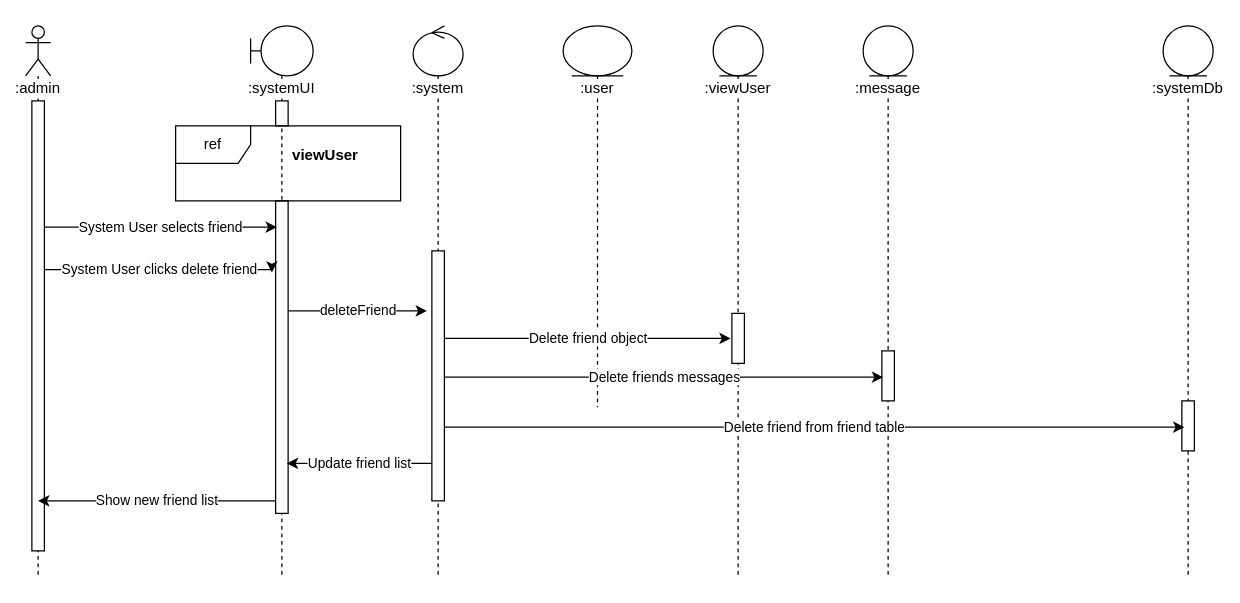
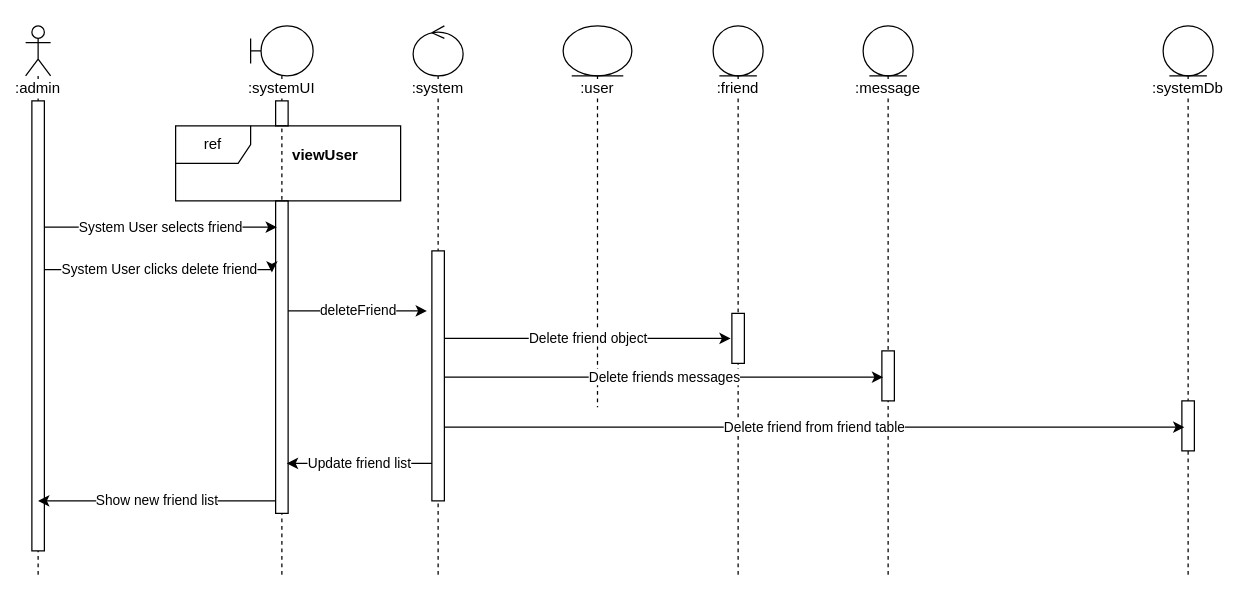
(738, 97) -> (738, 97)
